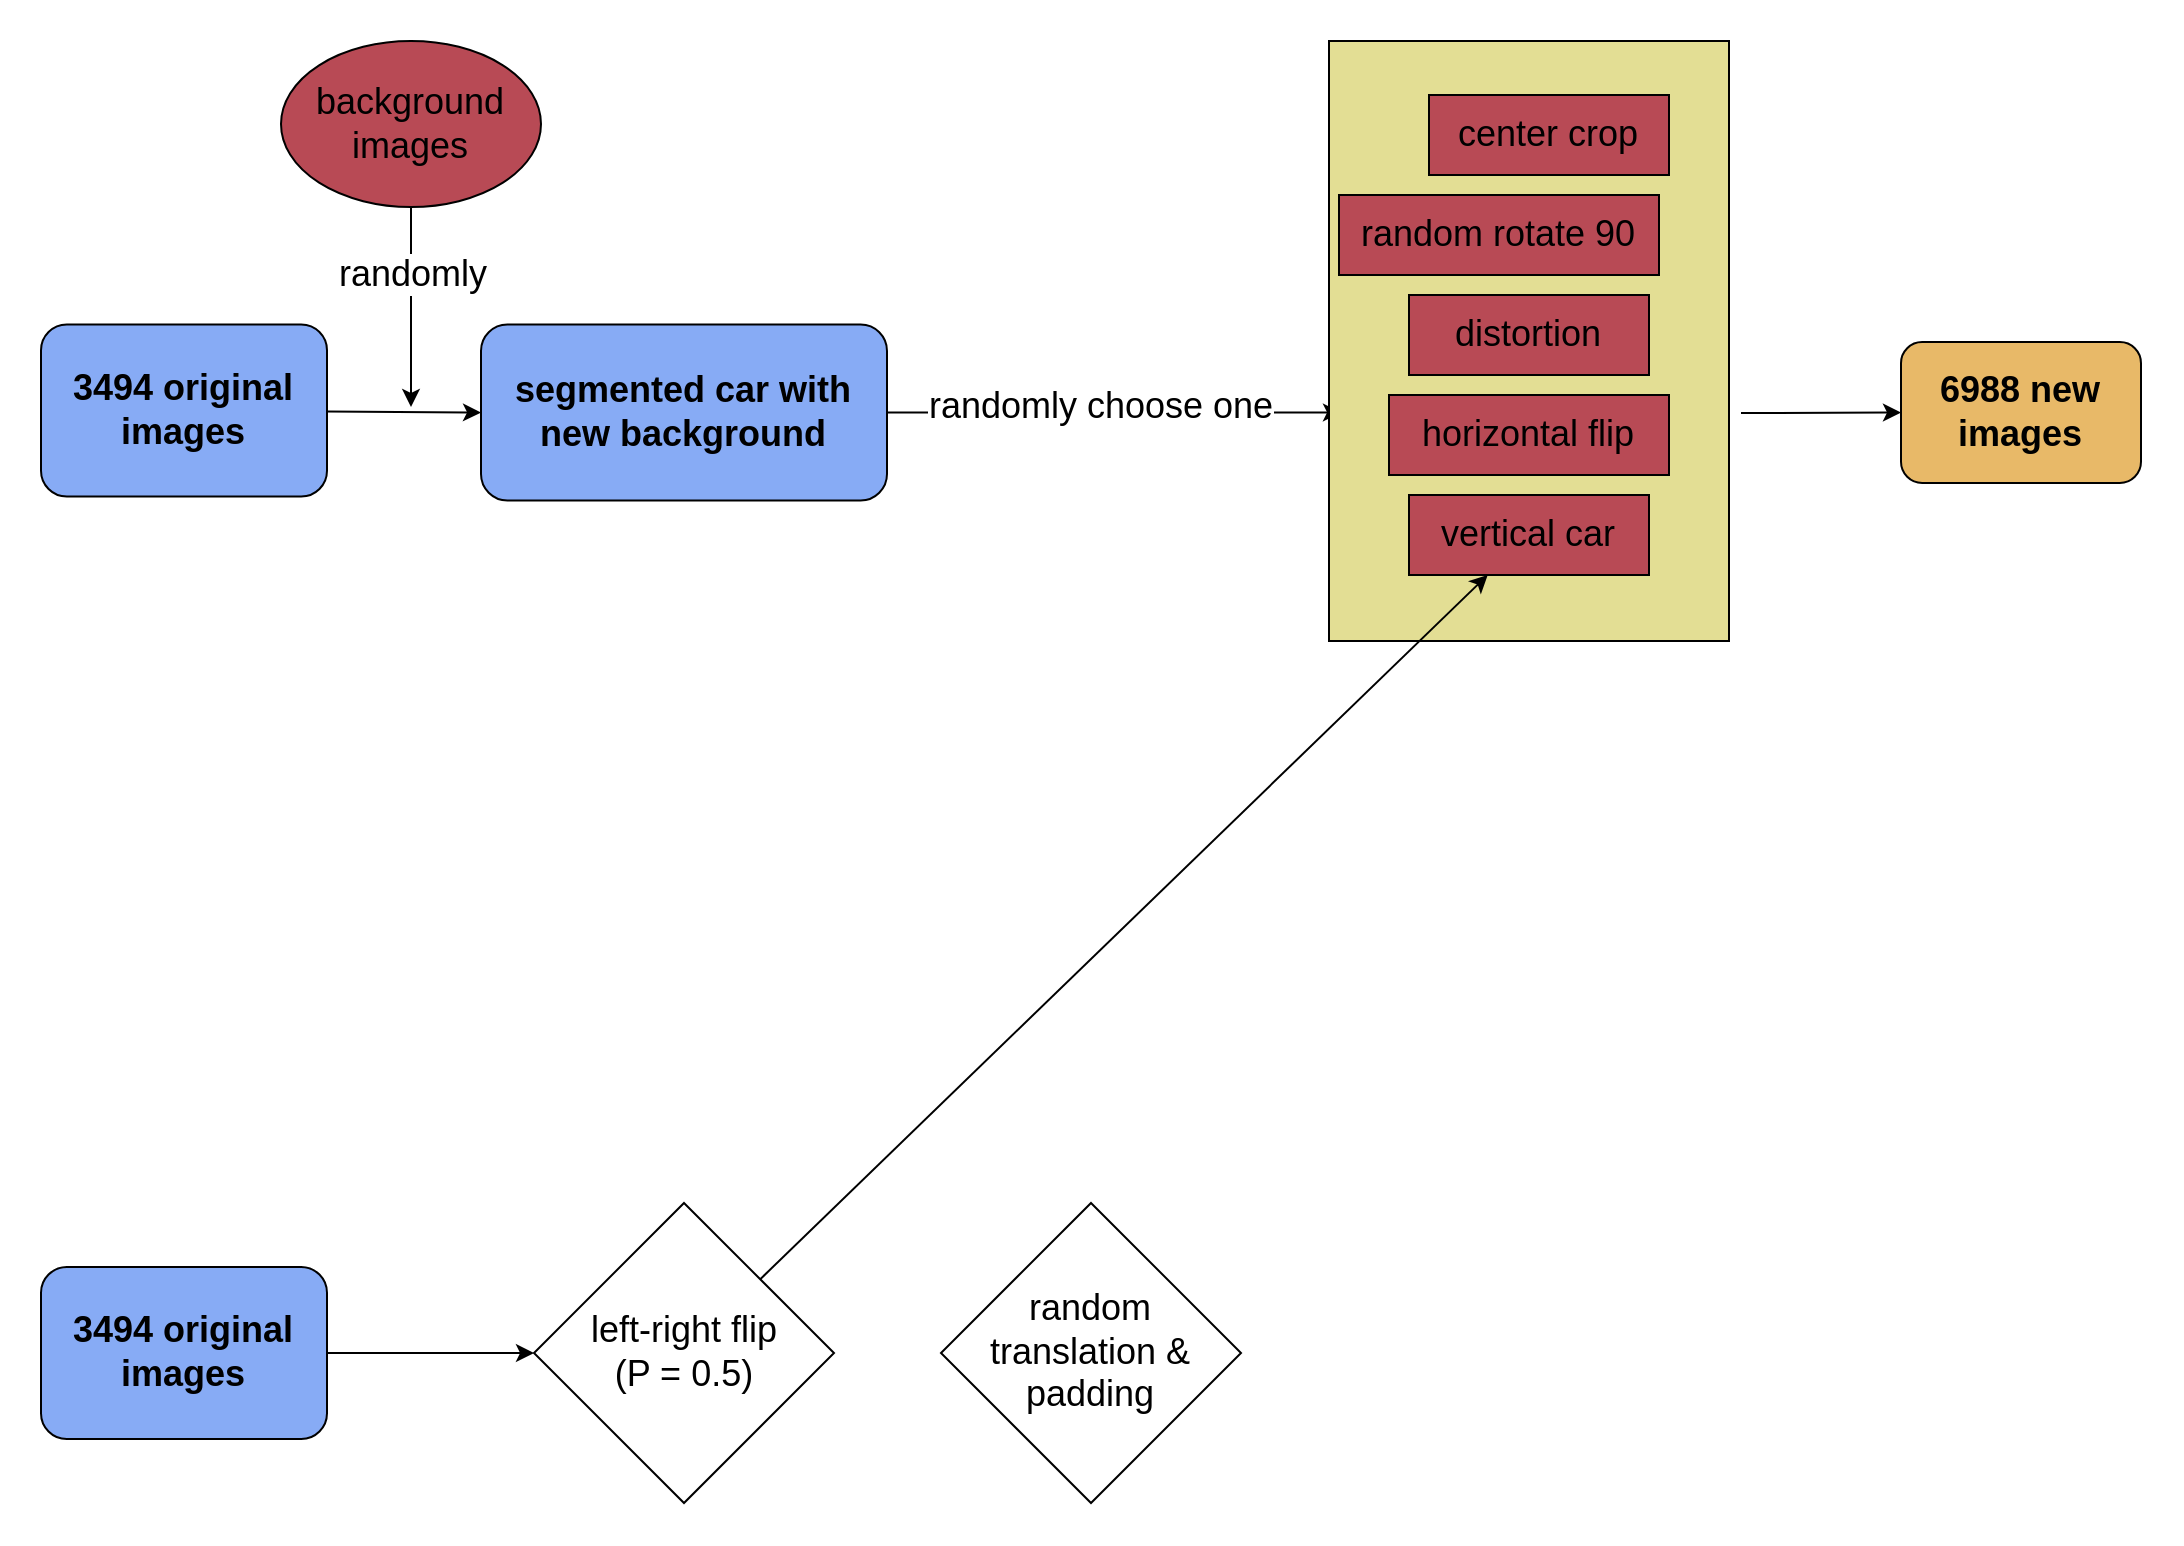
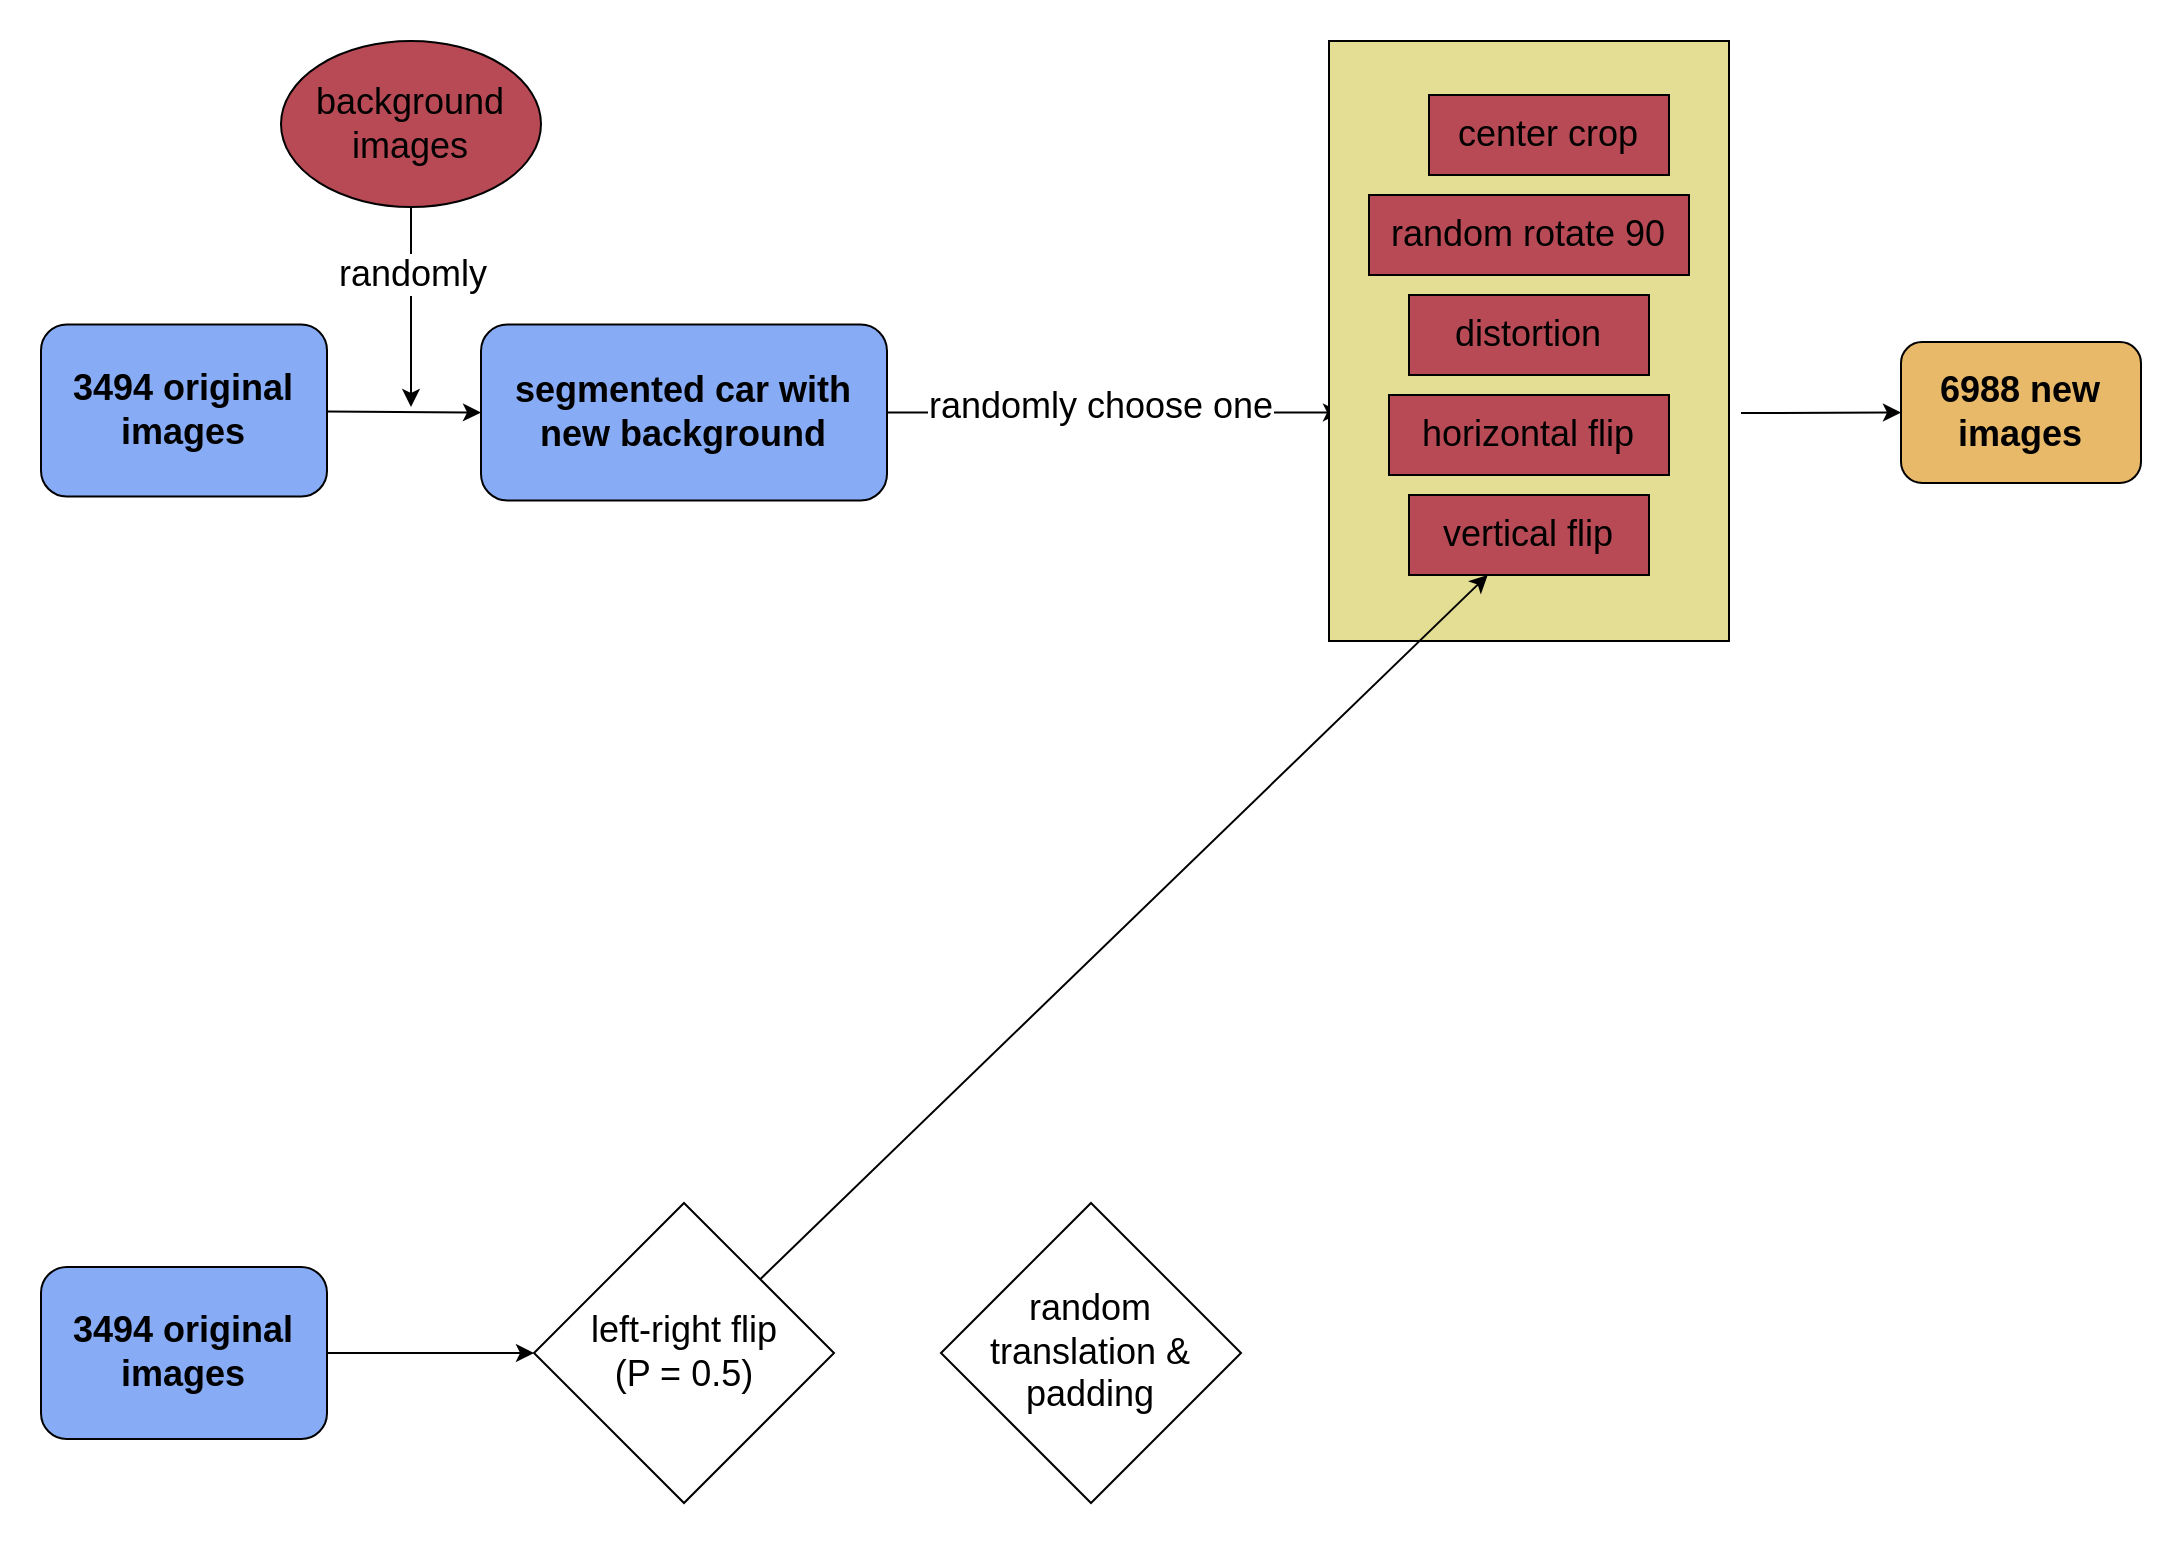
(1499, 235) -> (1529, 235)
(1529, 535) -> (1529, 535)
